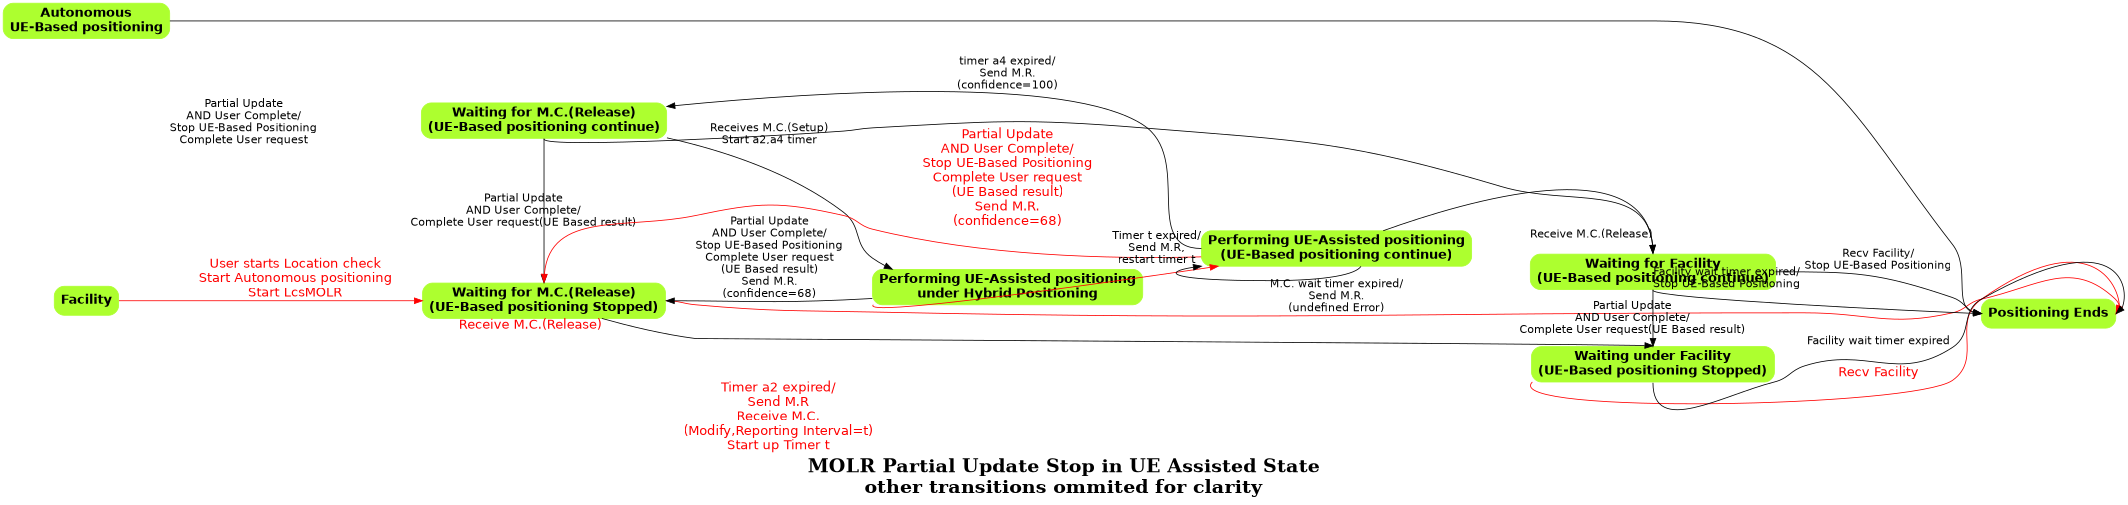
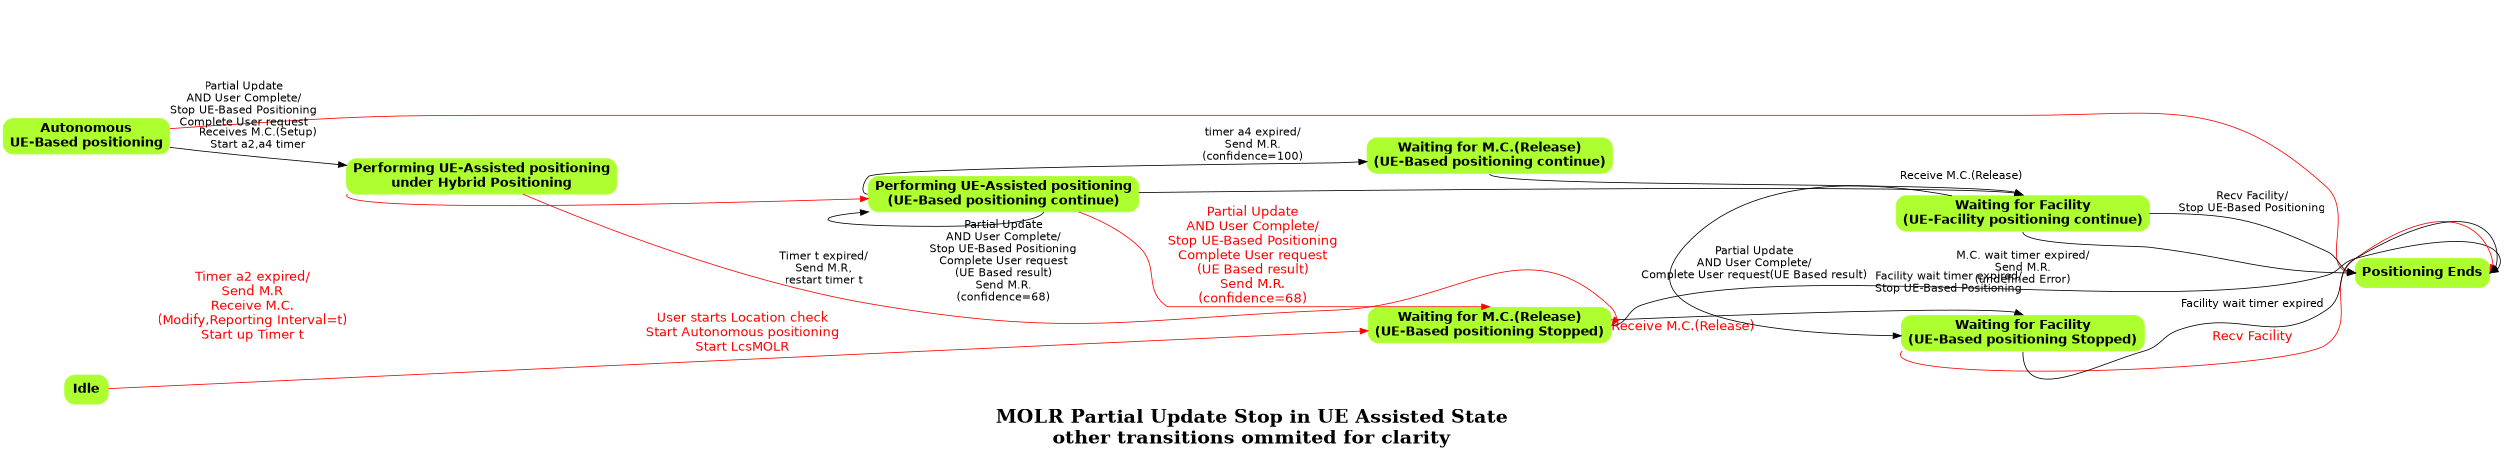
(1146, 21) -> (1304, 115)
(791, 180) -> (254, 157)
(544, 207) -> none
(1653, 272) -> (2023, 213)
(86, 301) -> (86, 390)
(773, 302) -> (1072, 323)
(1401, 315) -> (2064, 290)
(1653, 364) -> (2023, 333)
